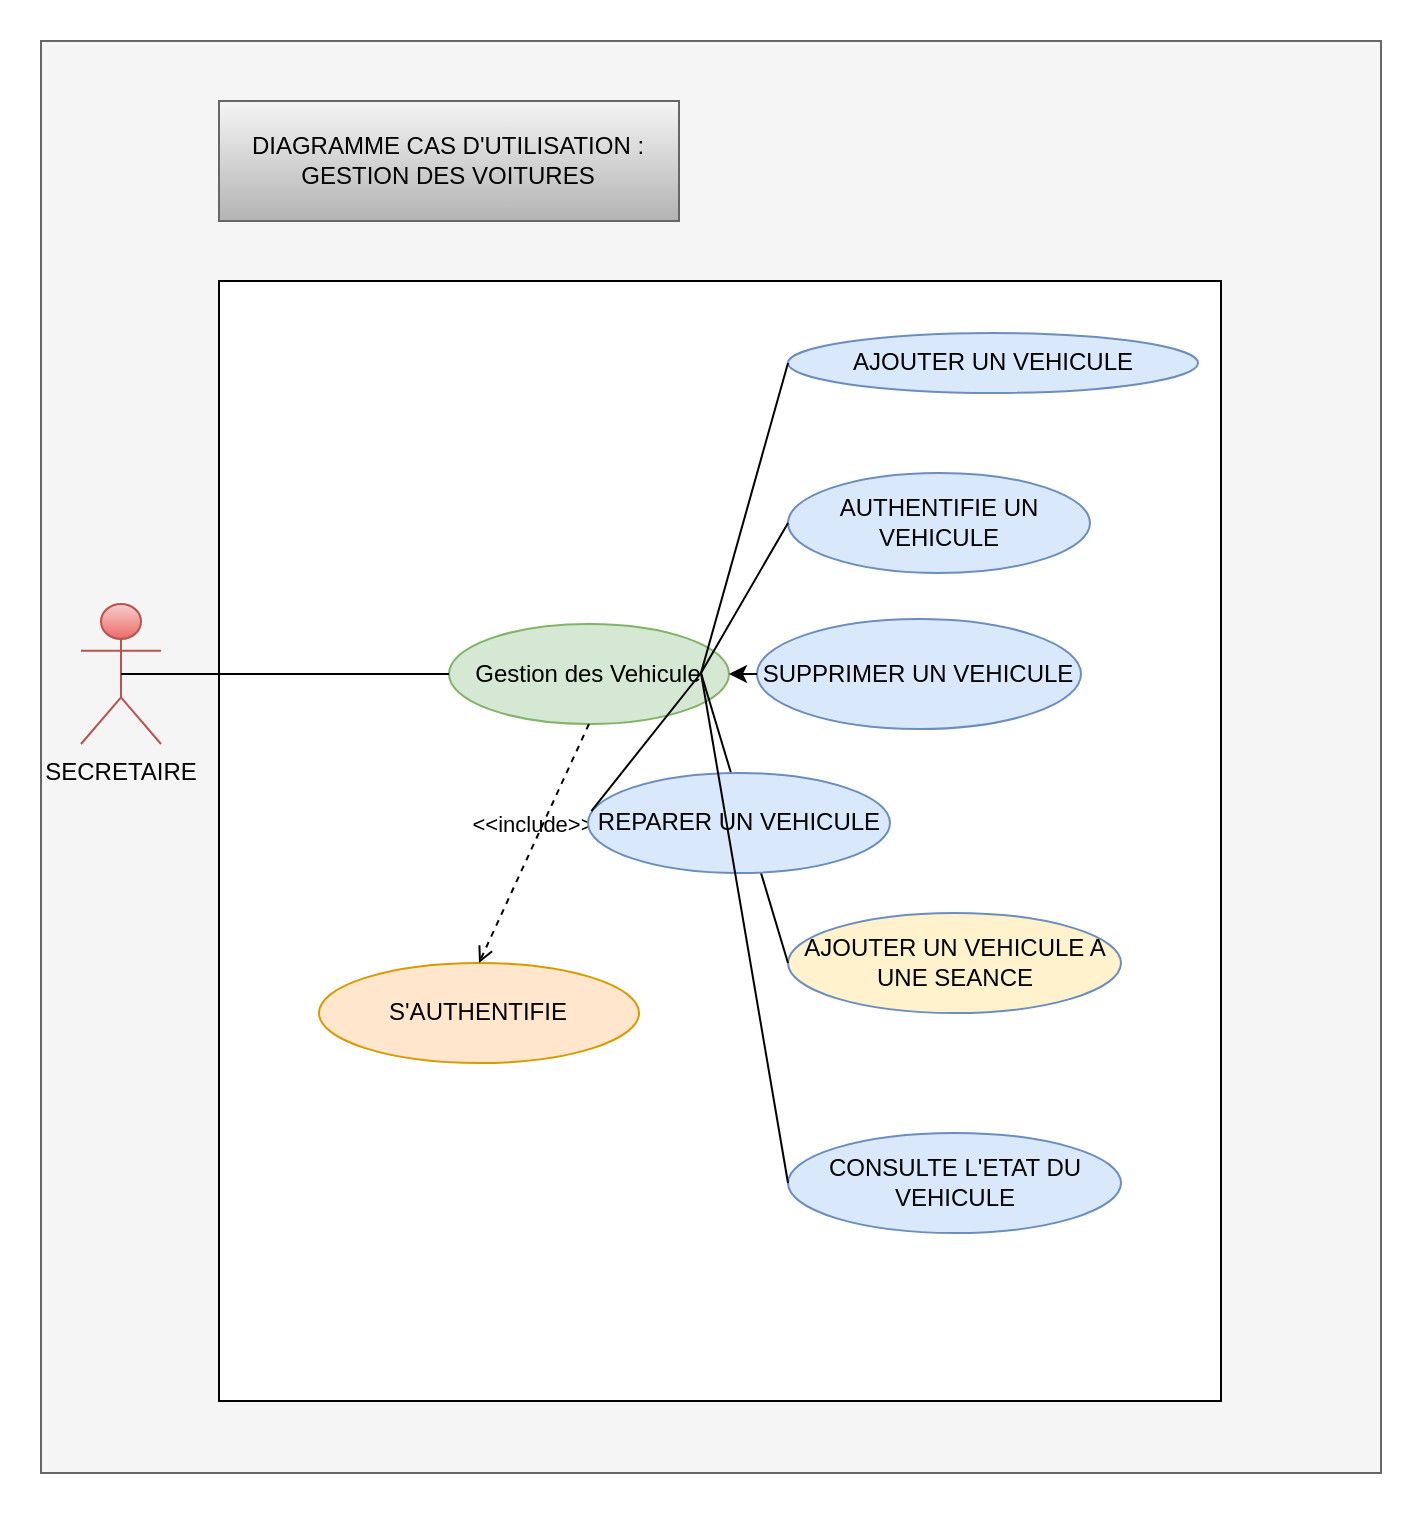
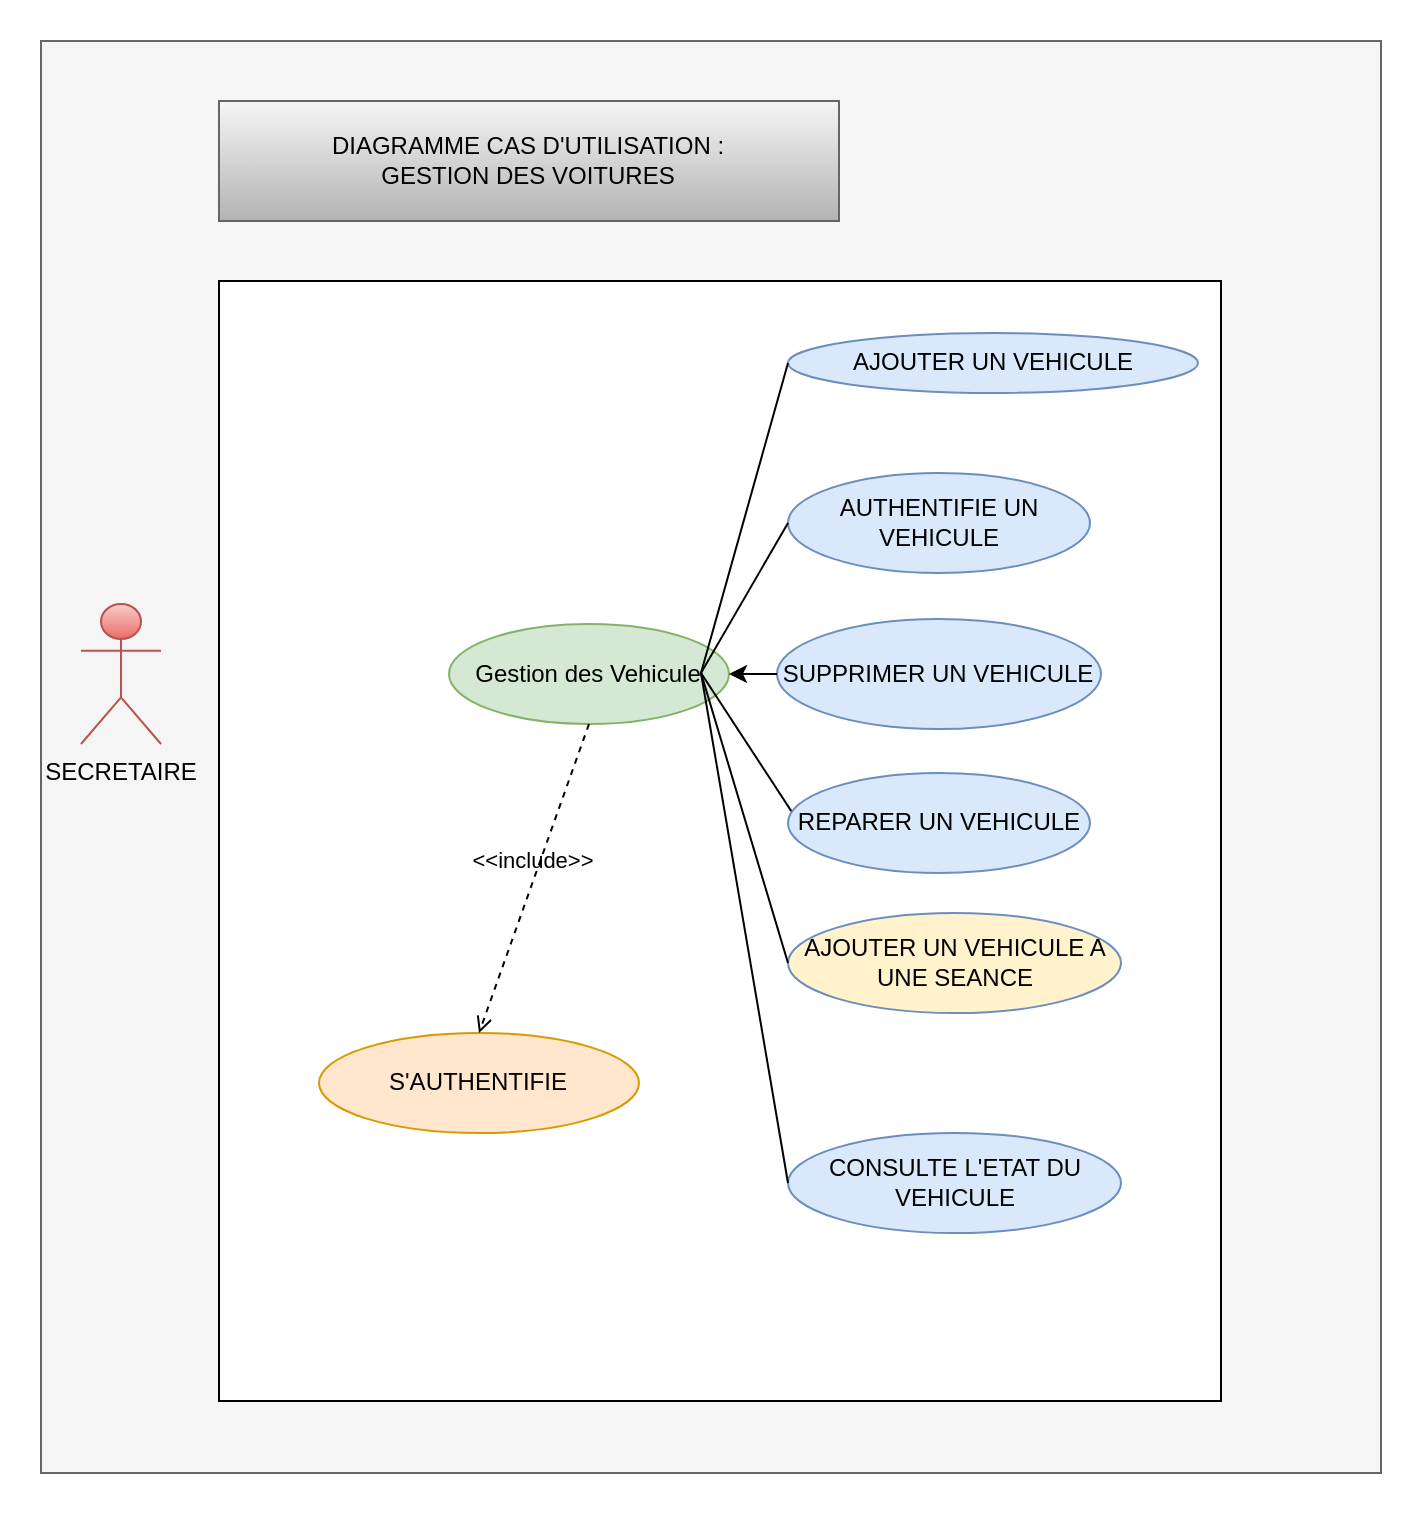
(449, 161) -> (529, 161)
(296, 674) -> none
(919, 674) -> (939, 674)
(739, 823) -> (939, 823)
(479, 1013) -> (479, 1083)
